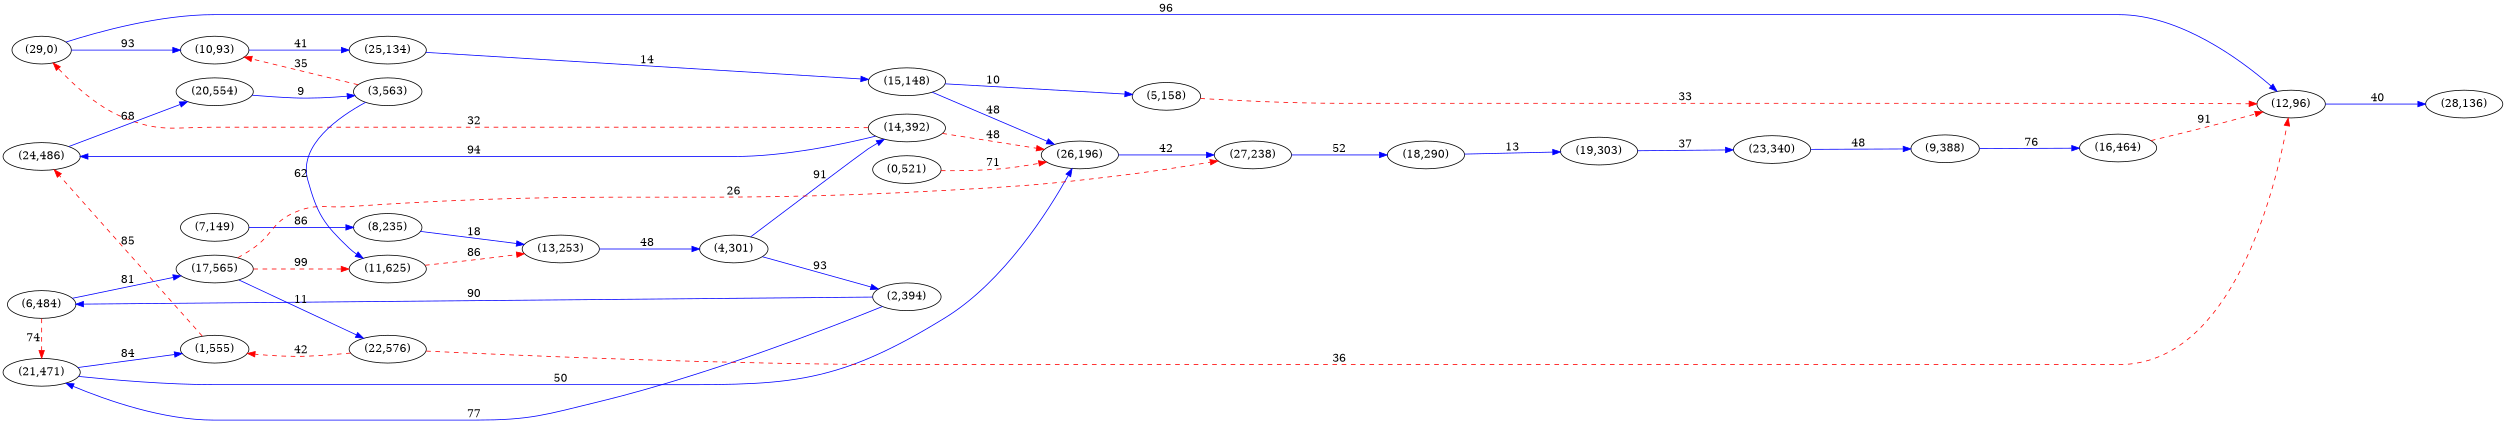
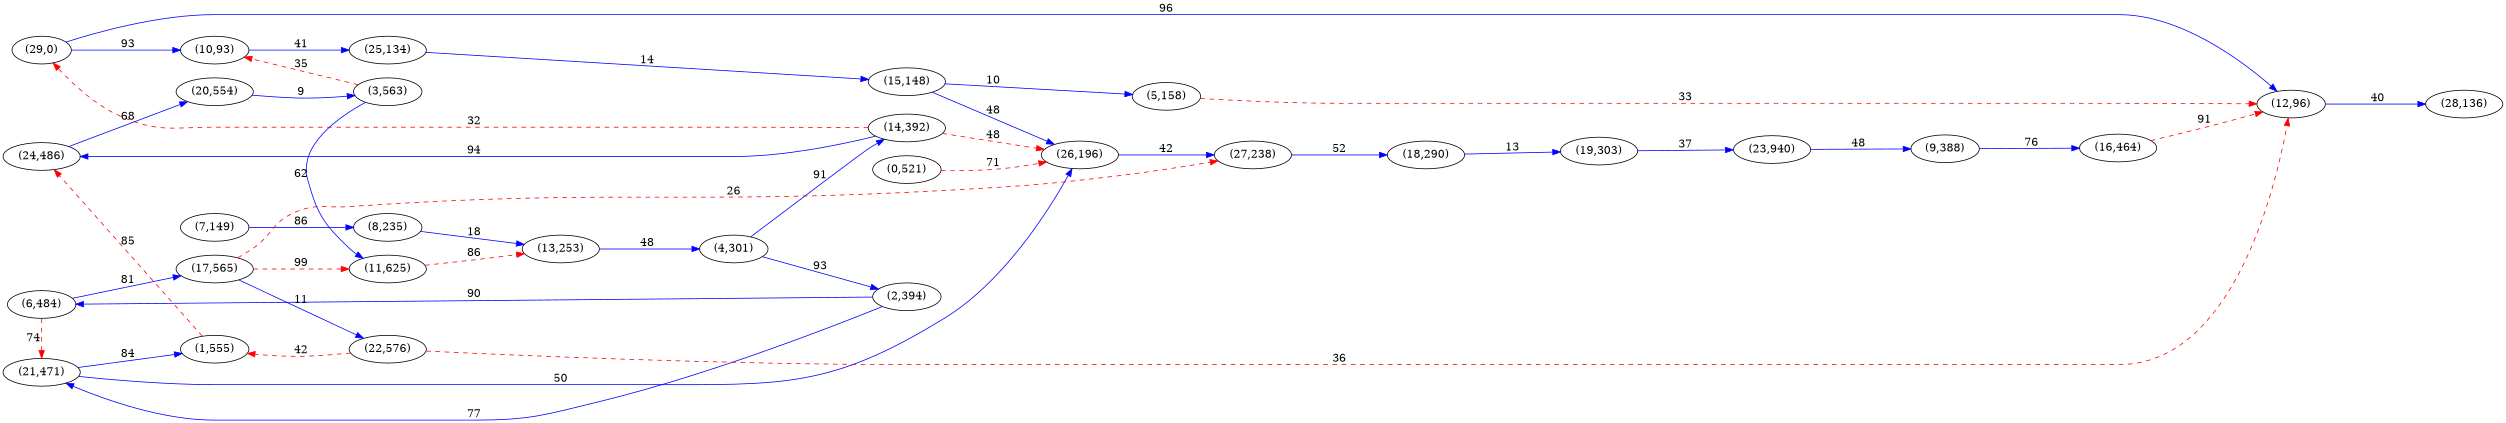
(1772, 150) -> (1772, 150)
